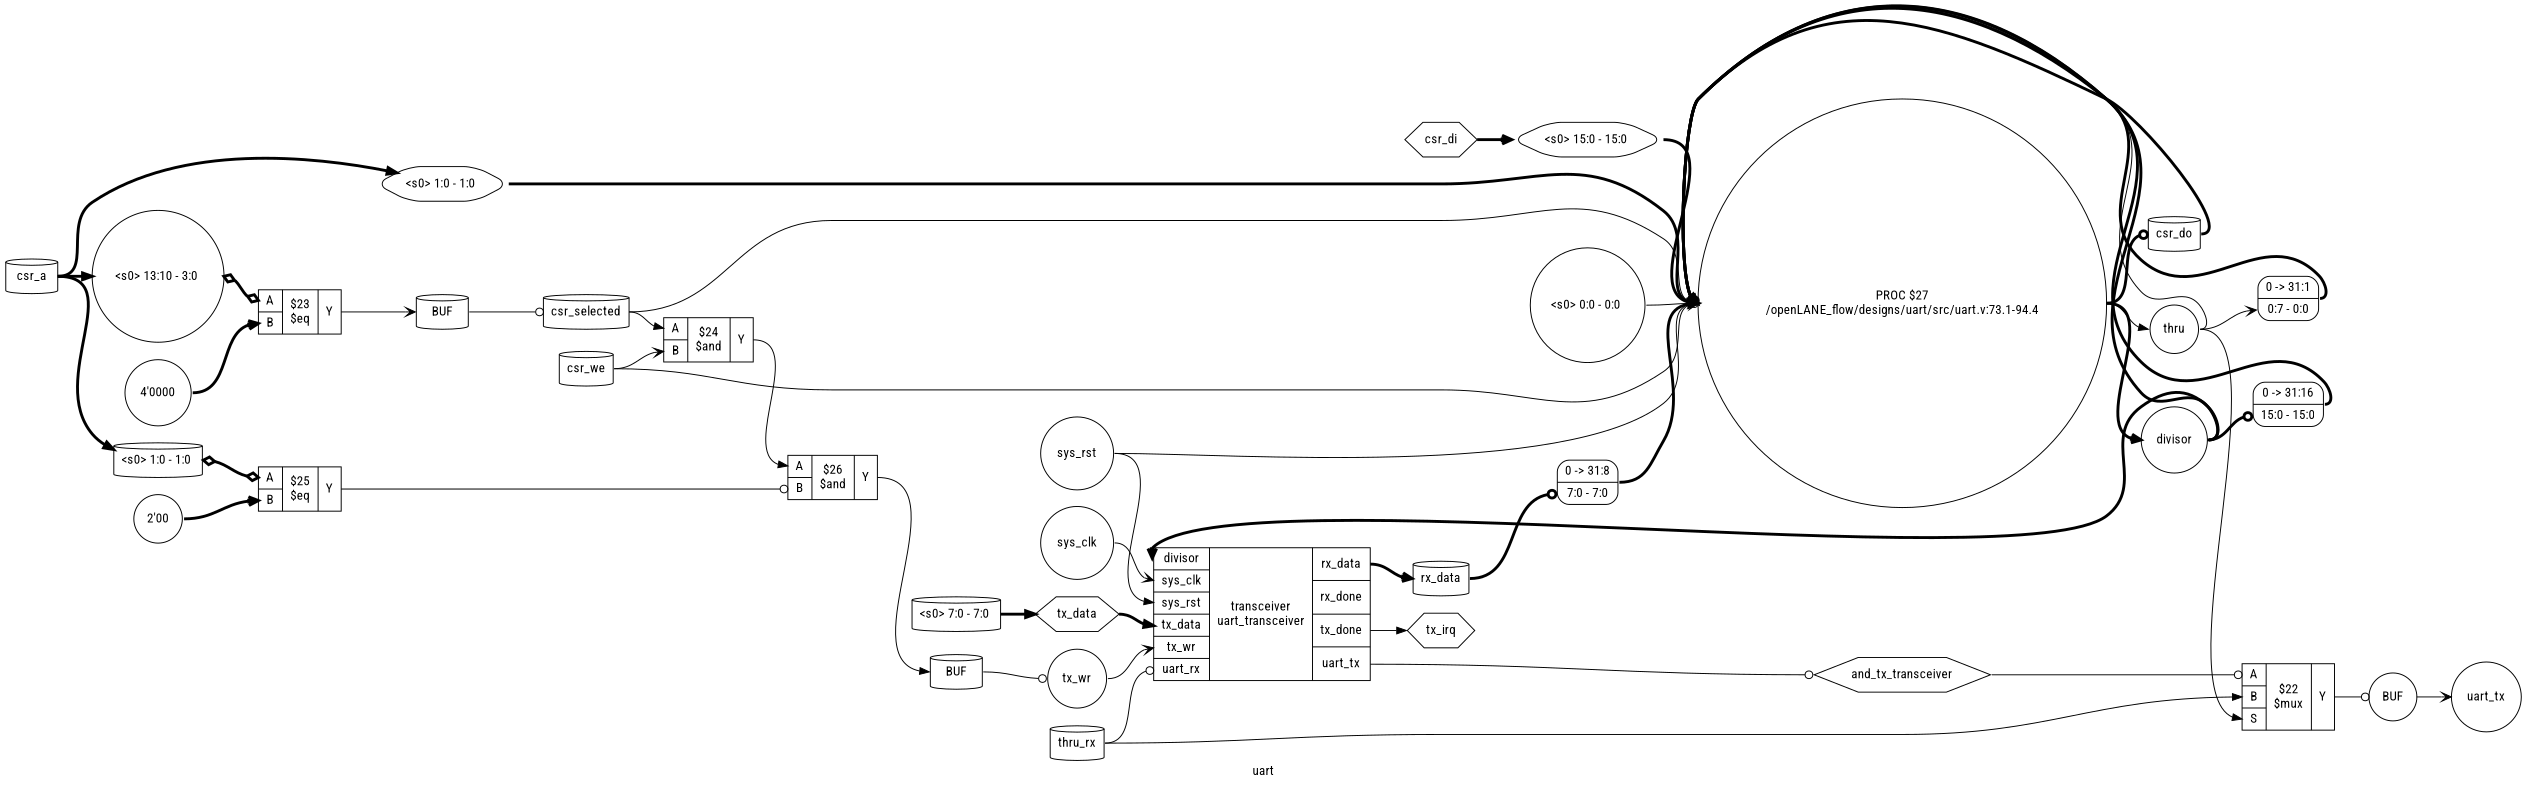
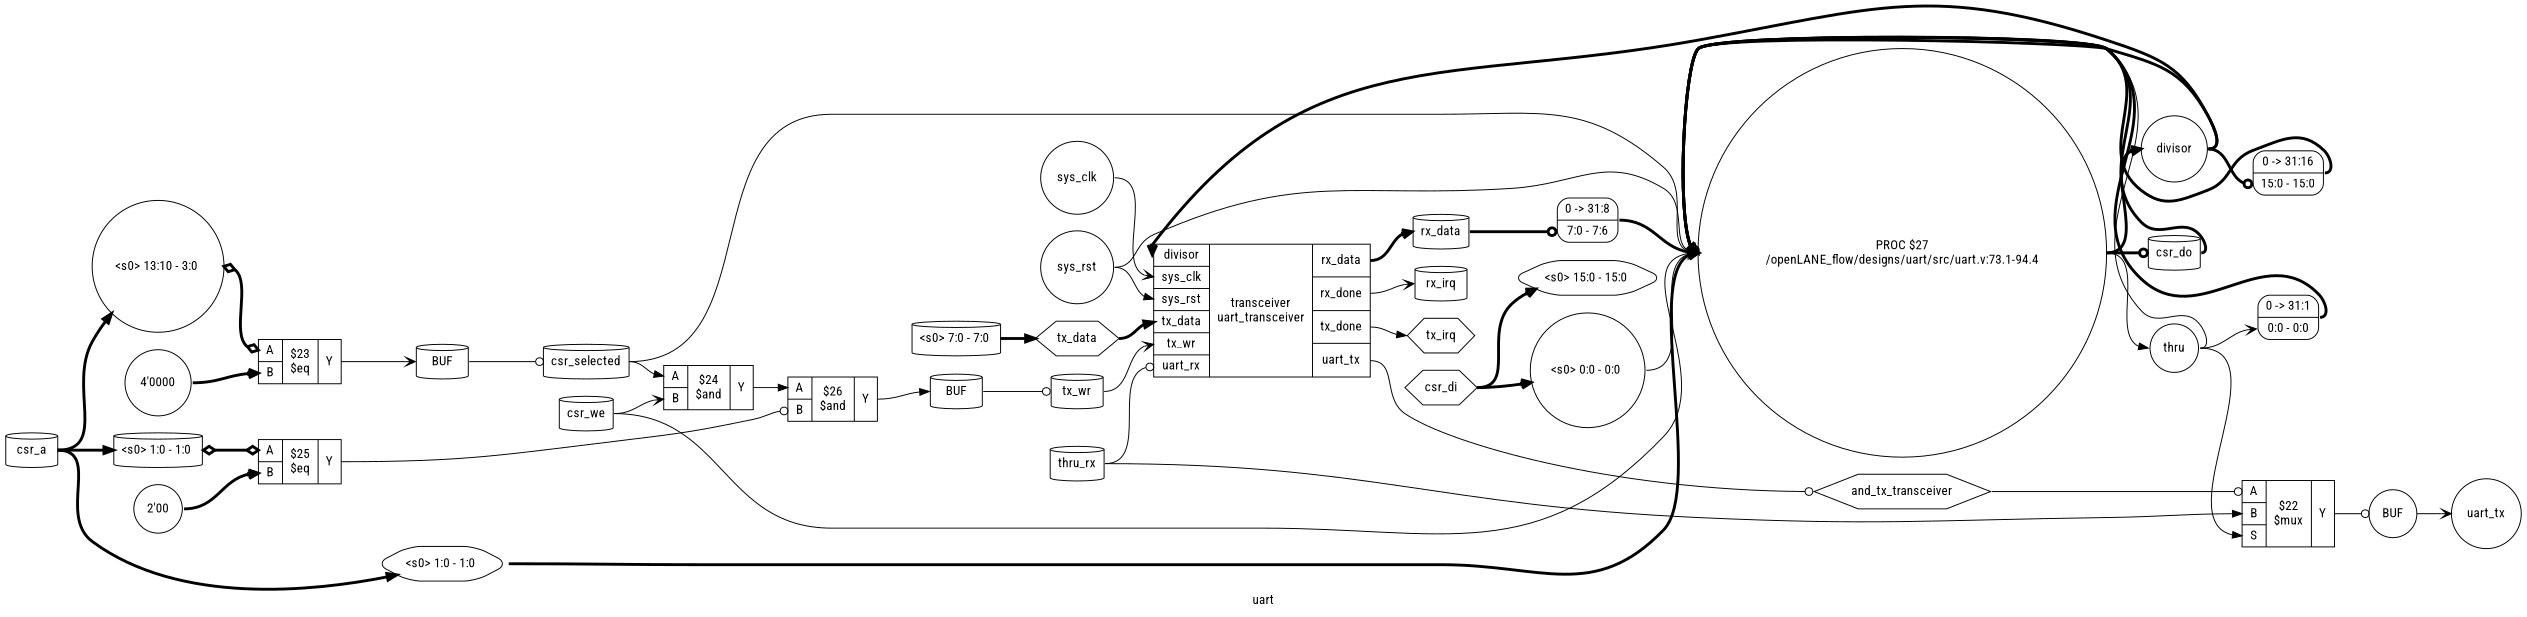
(1682, 217) -> none
none -> (1441, 284)
(2288, 309) -> (2288, 328)
none -> (1499, 387)
(1588, 493) -> (1588, 231)
(1077, 679) -> (1077, 391)
